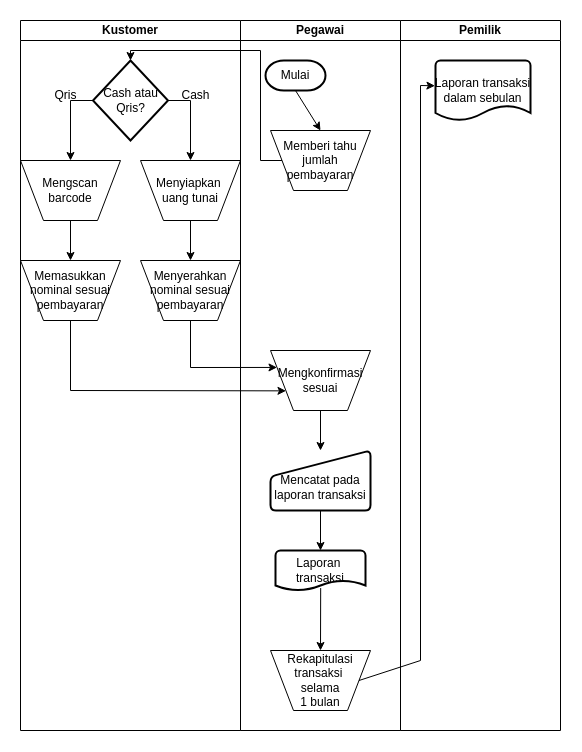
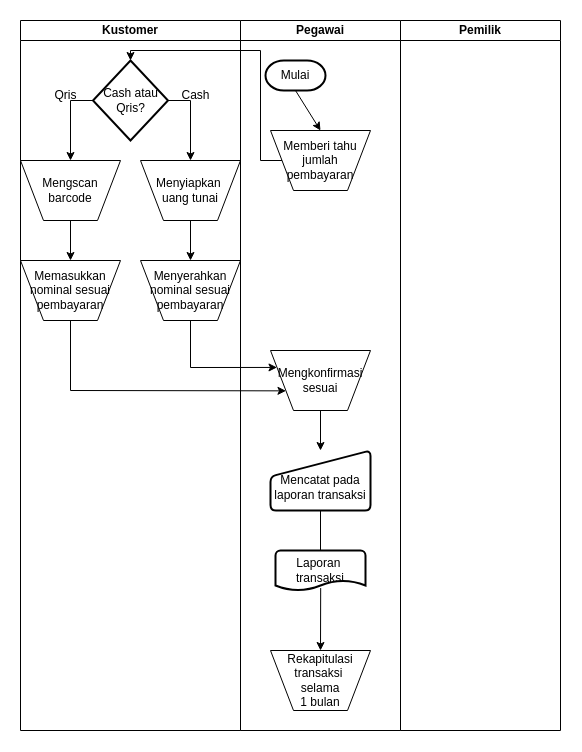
(483, 91) -> none
(421, 402) -> none
(321, 542) -> (321, 545)
